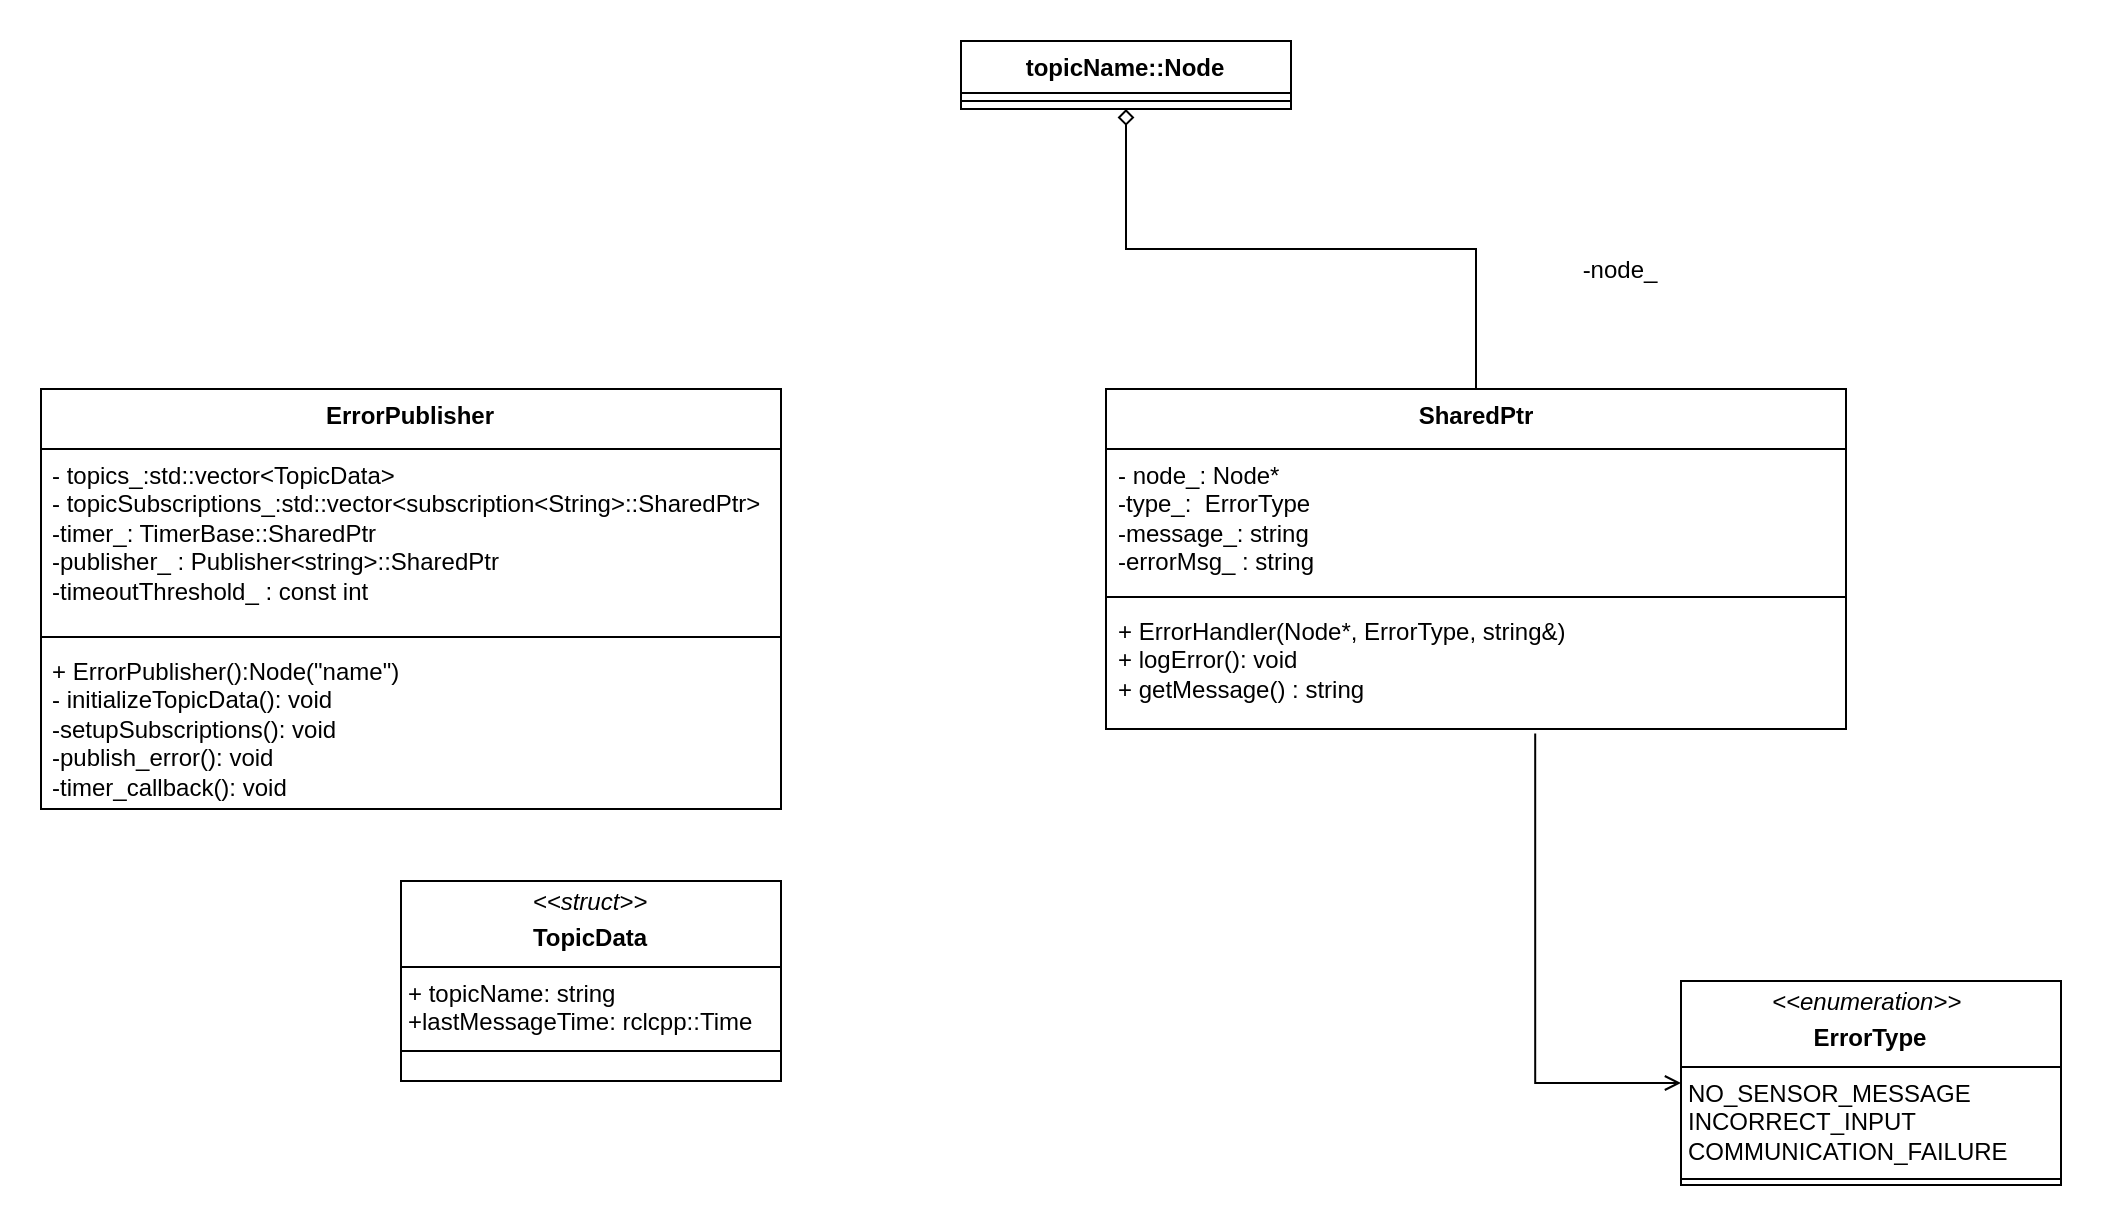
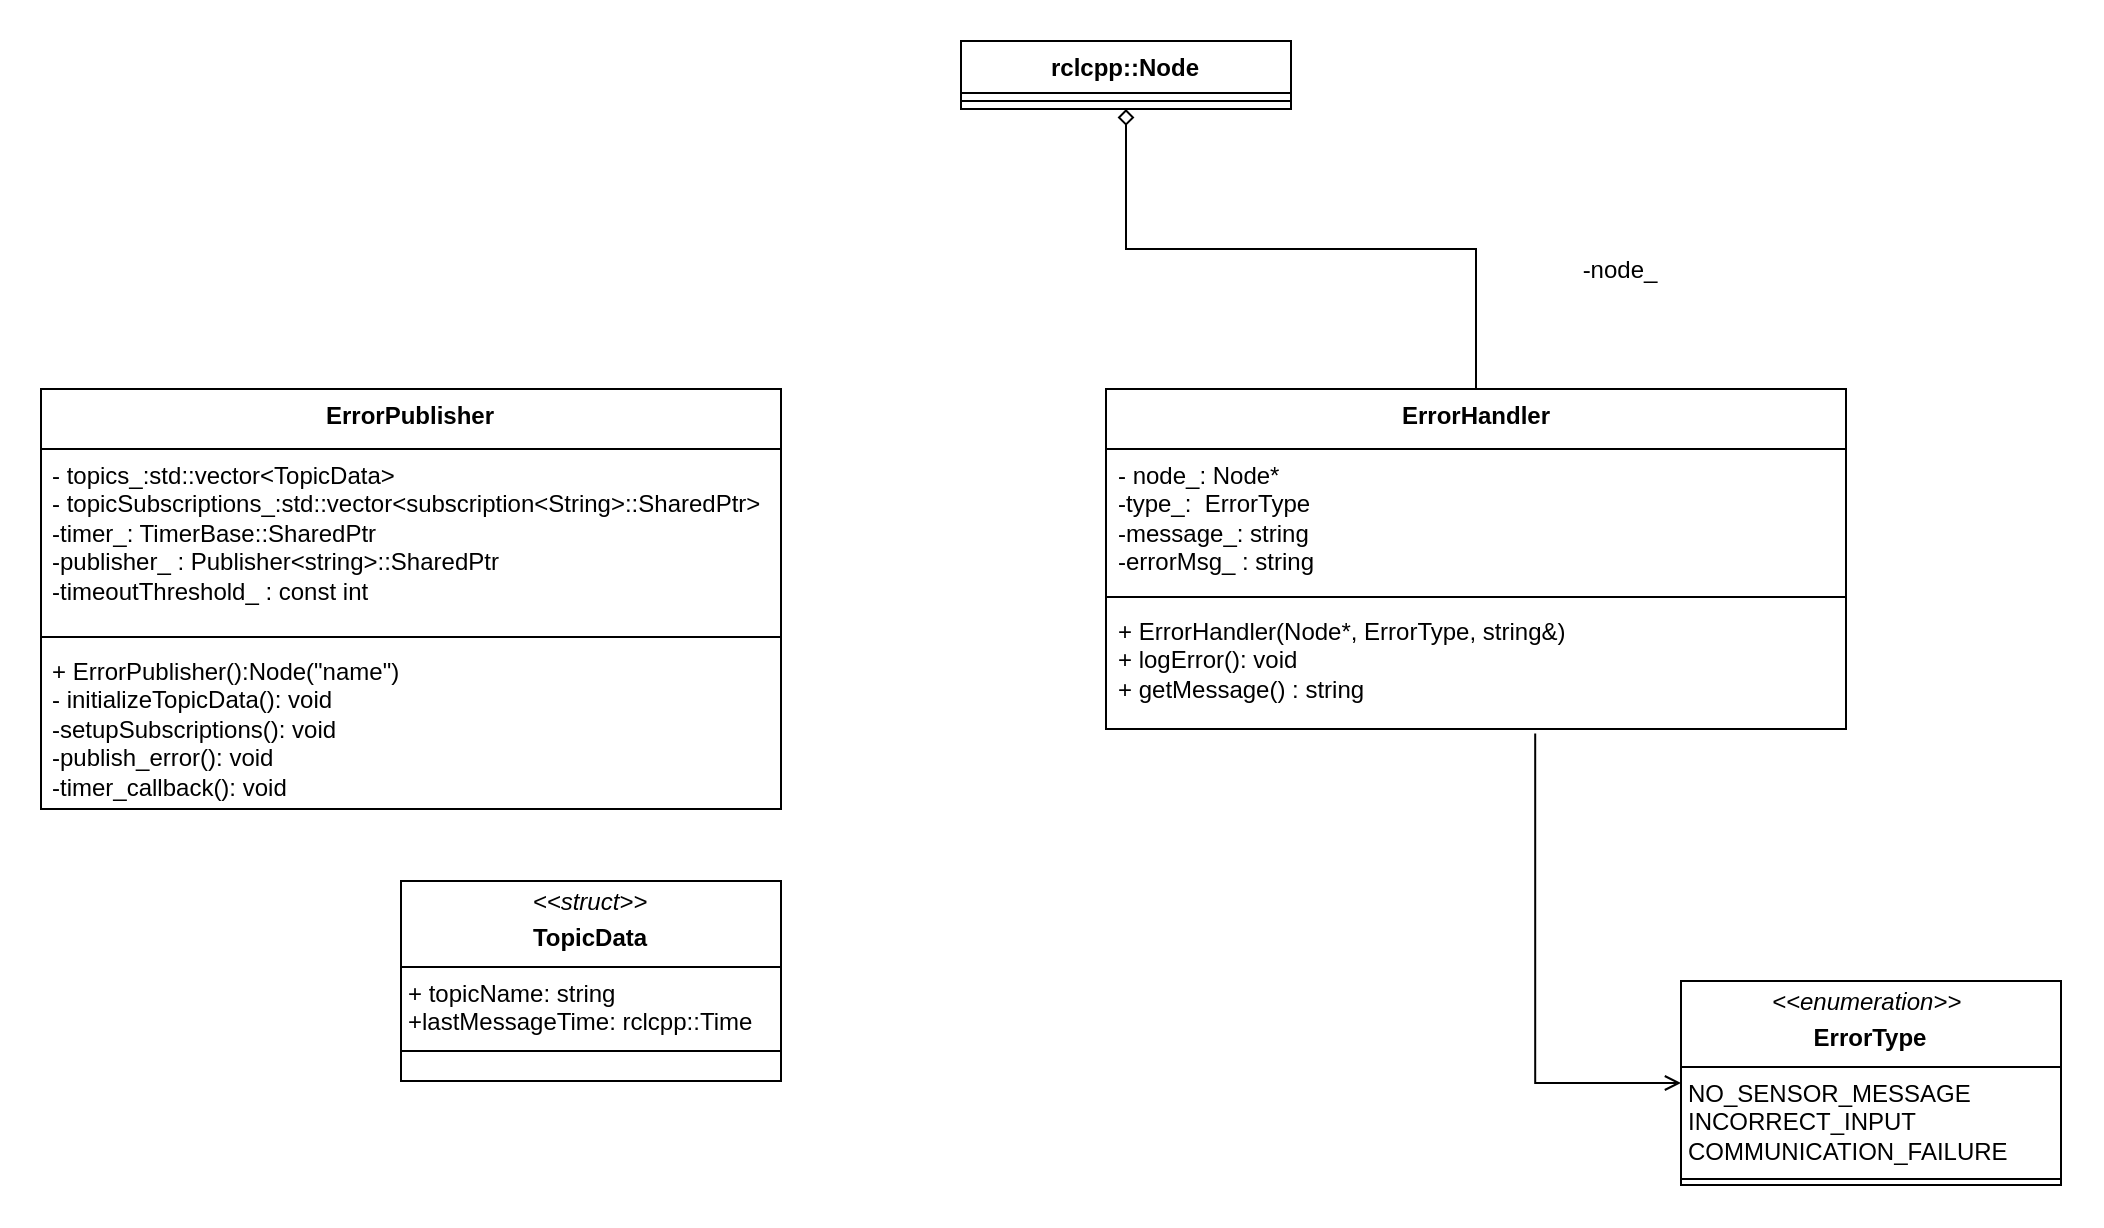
(1126, 69) -> (1126, 69)
(1477, 417) -> (1477, 417)
